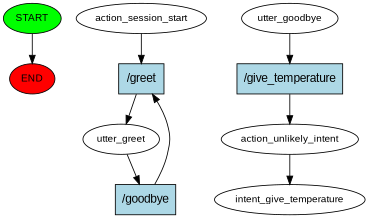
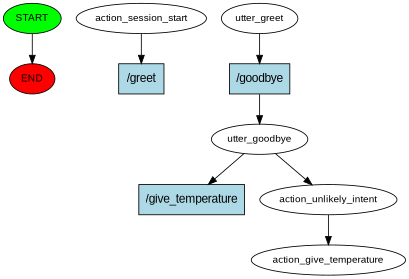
(133, 105) -> none
(290, 105) -> (291, 167)
(170, 143) -> (260, 105)
(290, 200) -> (328, 260)
